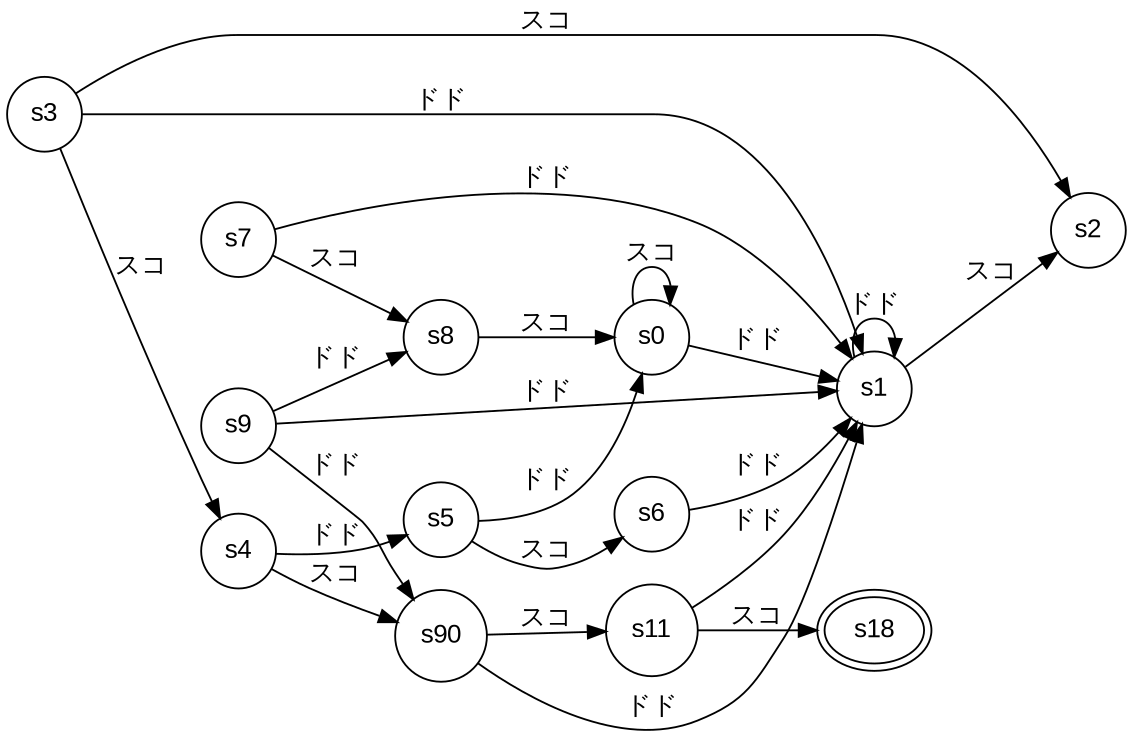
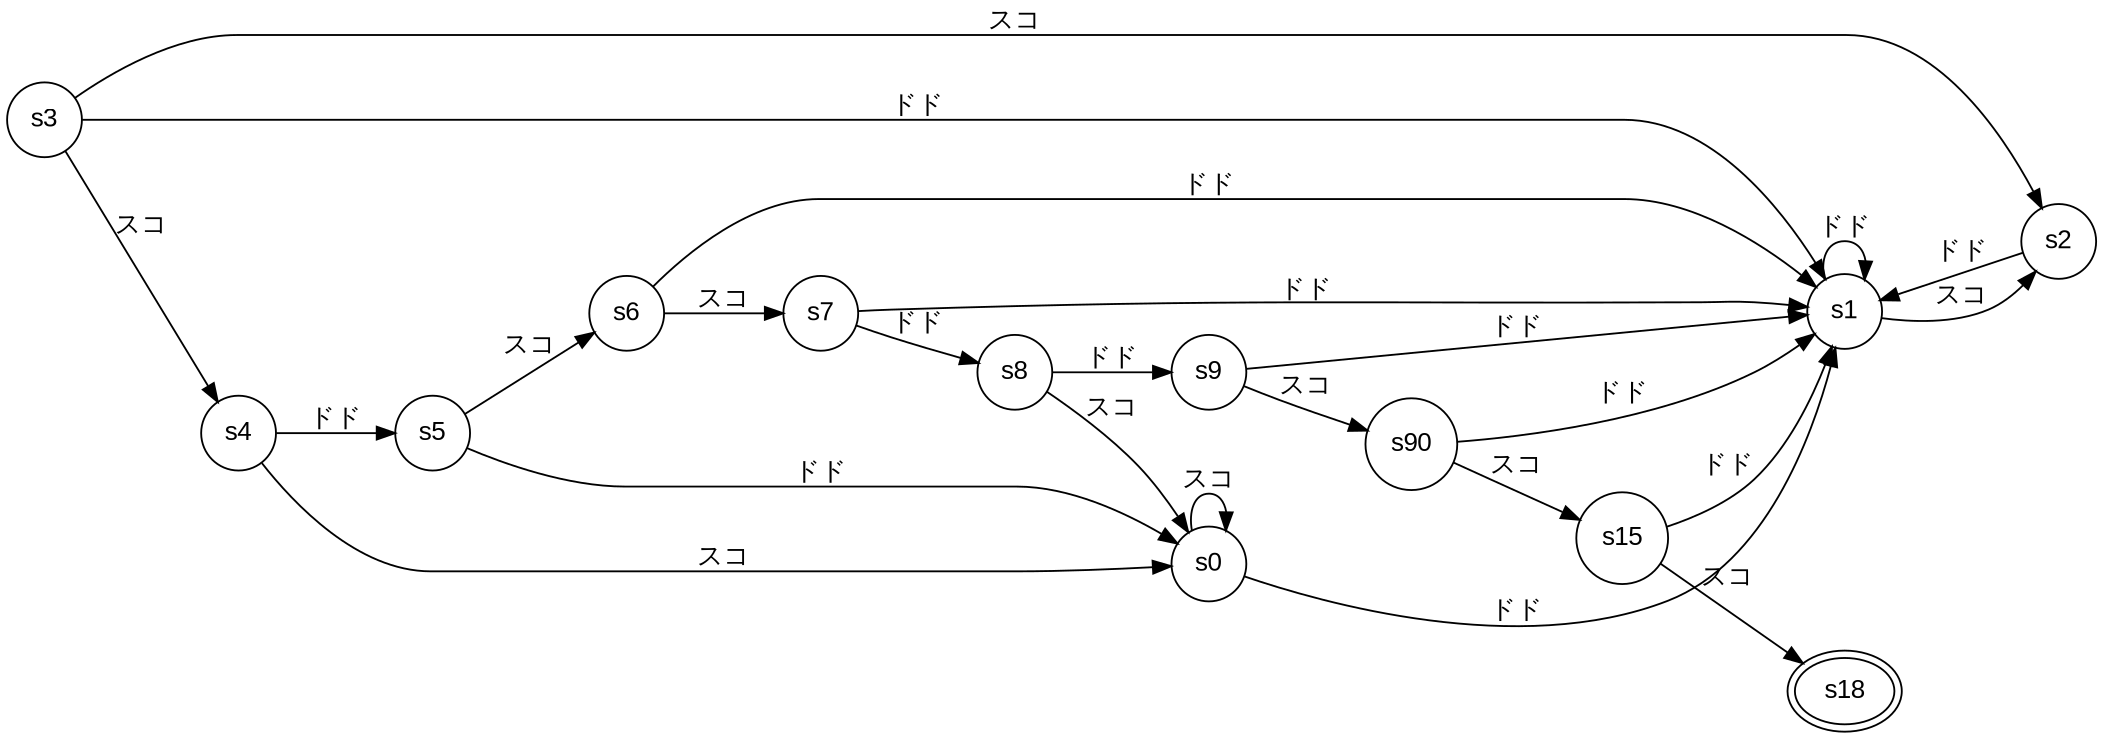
(336, 259) -> (918, 323)
none -> (1961, 273)
none -> (714, 313)
(331, 385) -> (1103, 372)
(336, 465) -> (1306, 386)
(324, 595) -> (688, 571)
(652, 630) -> (1622, 538)
